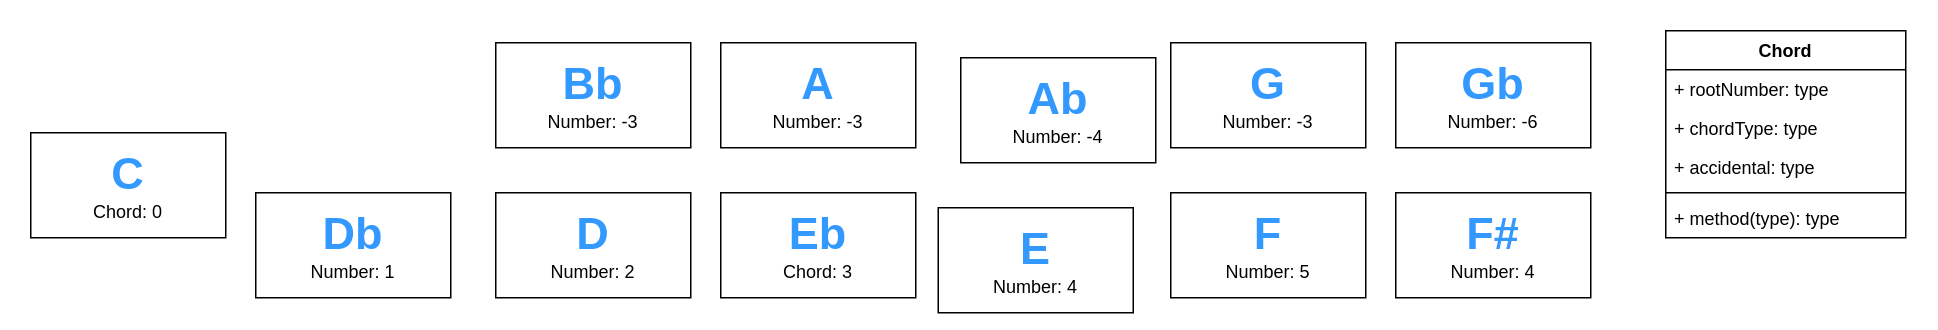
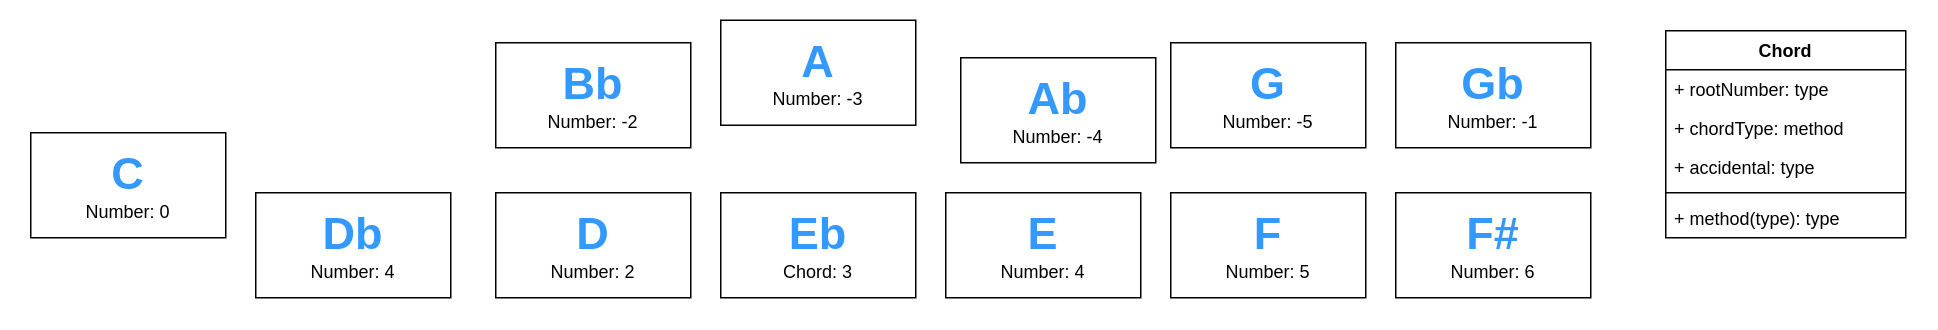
(593, 95) -> (593, 95)
(818, 95) -> (818, 73)
(1268, 95) -> (1268, 95)
(1493, 95) -> (1493, 95)
(1753, 129) -> (1763, 129)
(128, 185) -> (128, 185)
(353, 245) -> (353, 245)
(1493, 245) -> (1493, 245)
(1036, 260) -> (1043, 245)
